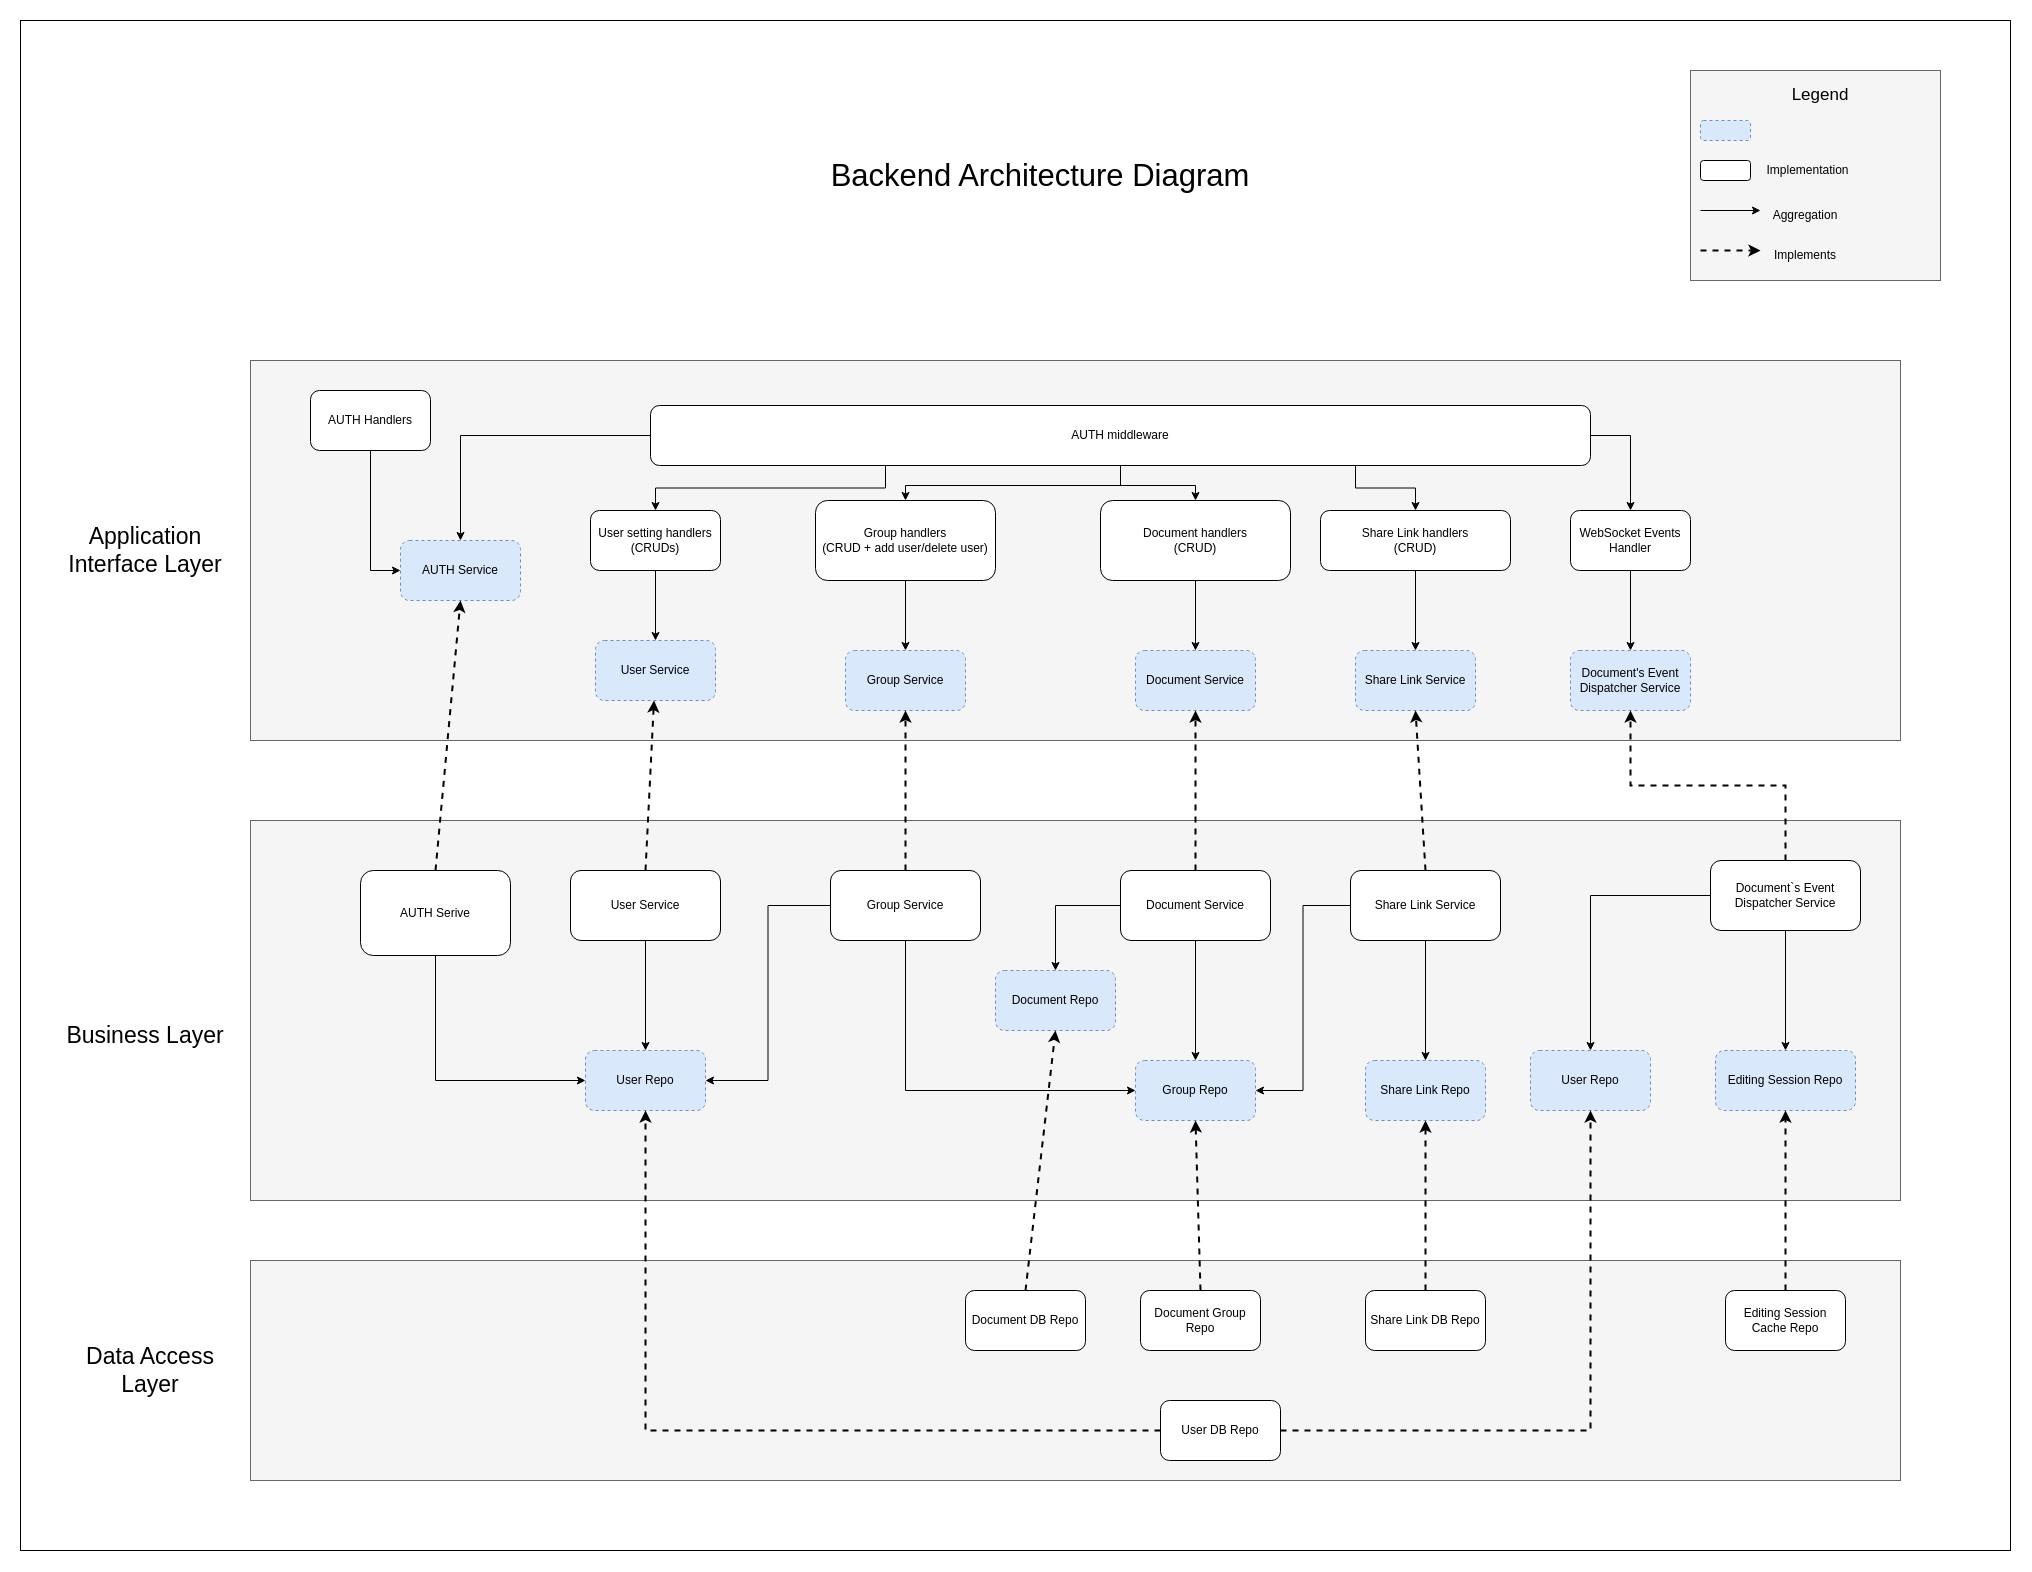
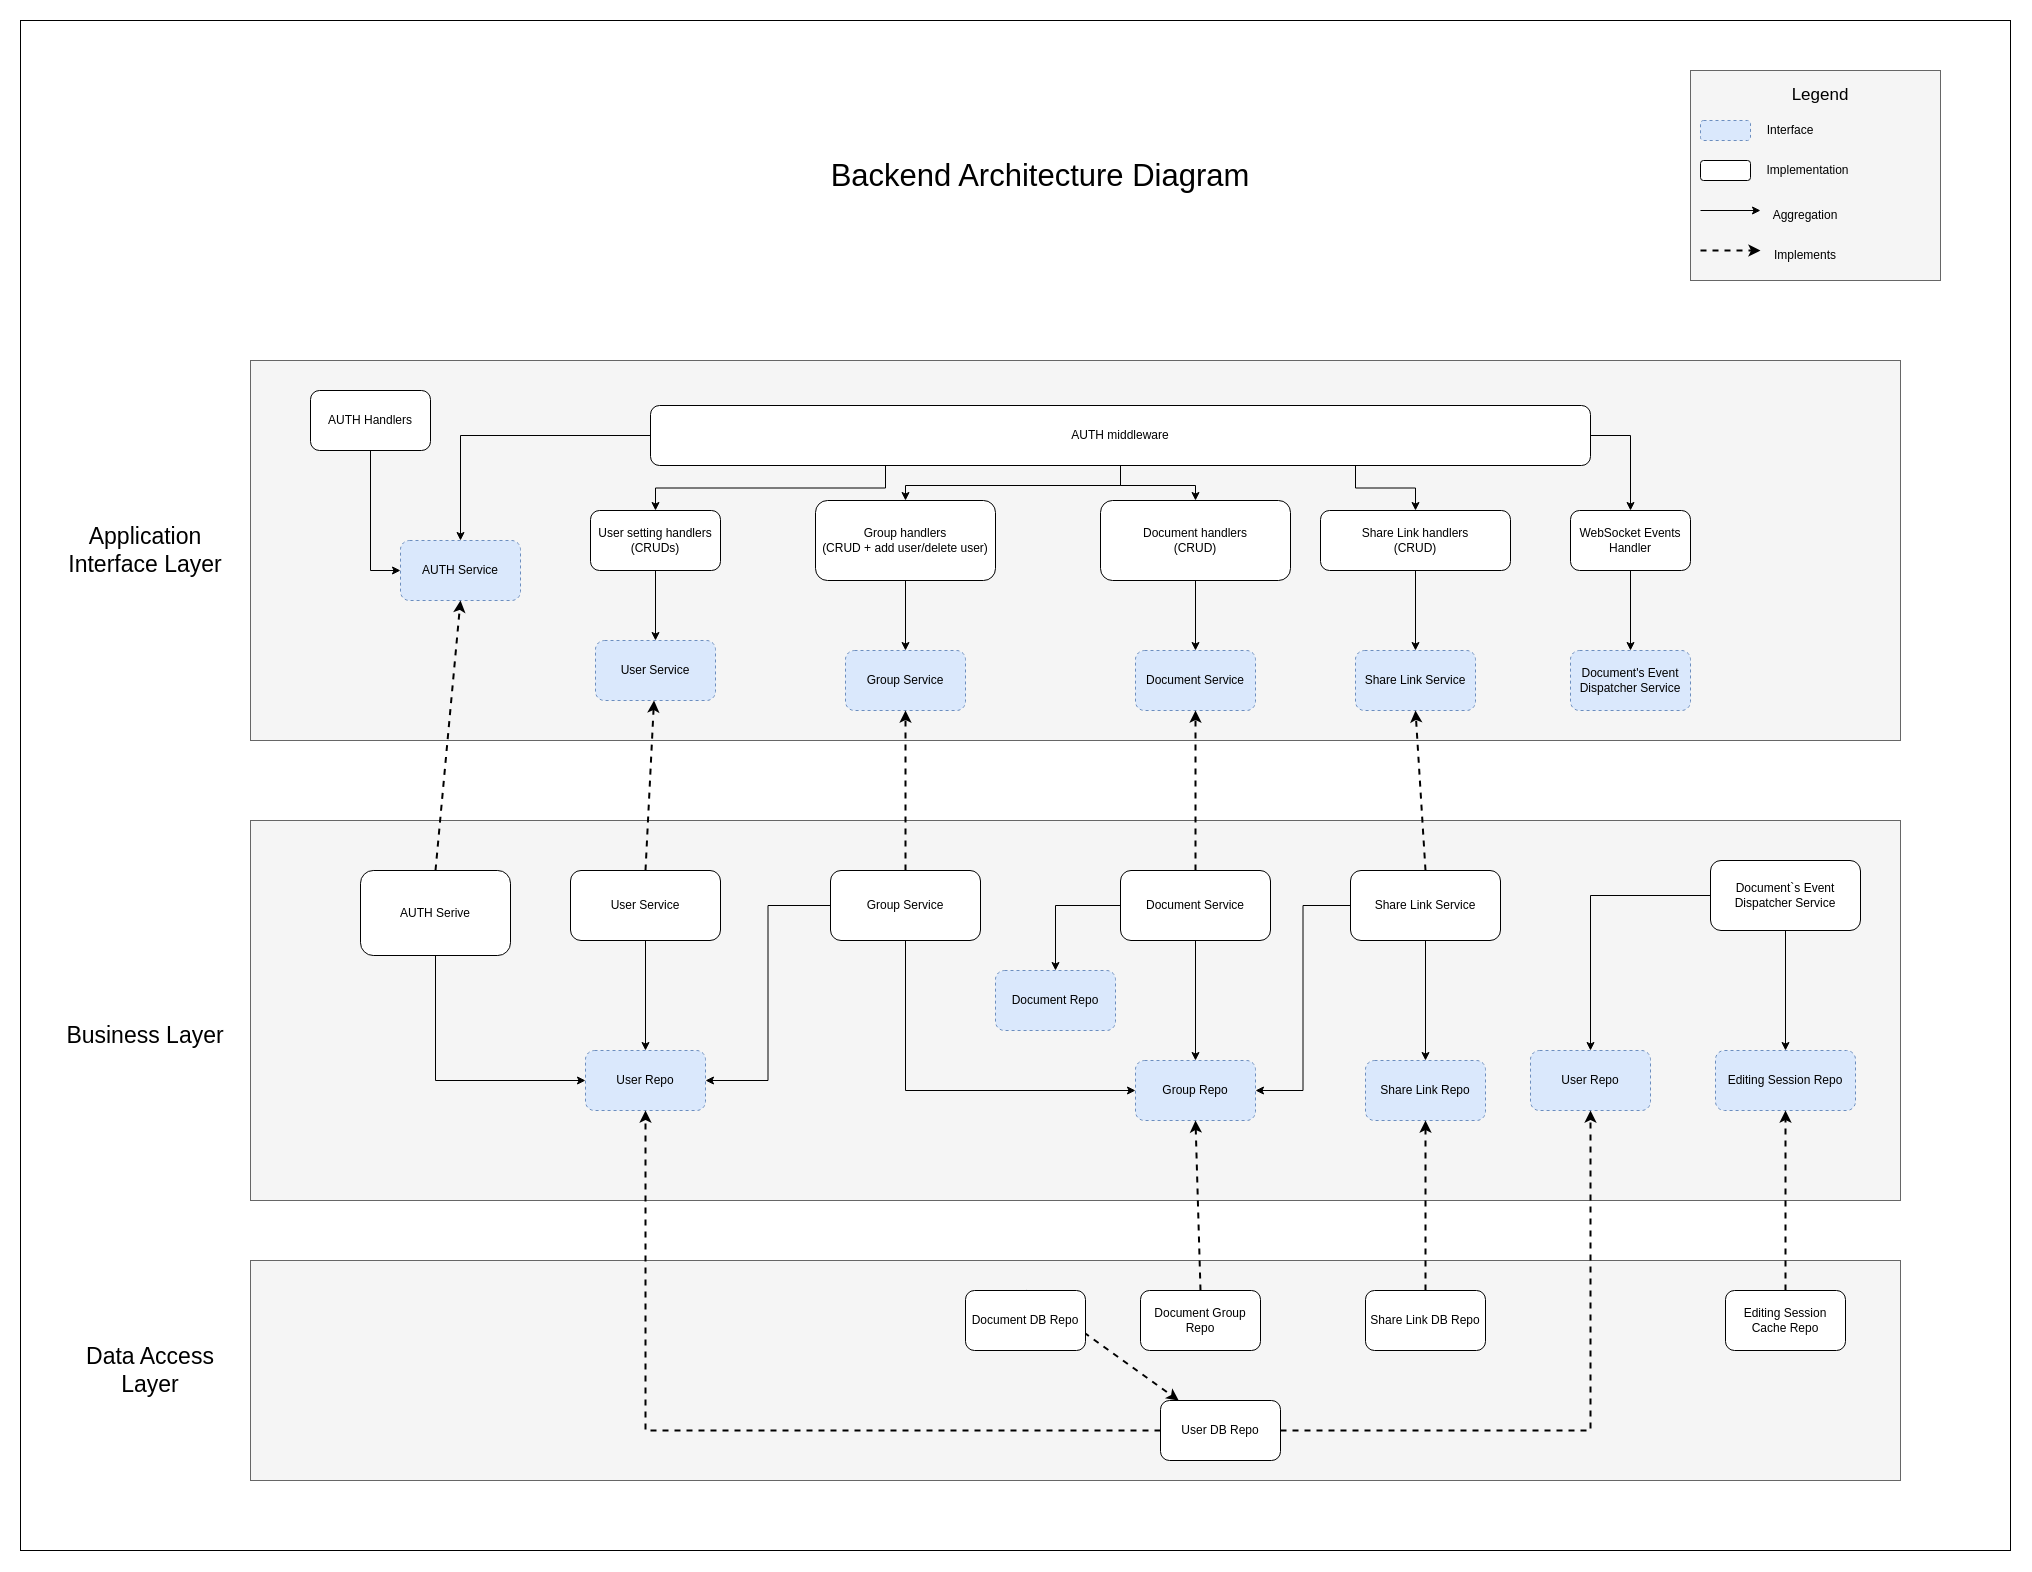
none -> (1791, 131)
(1713, 786) -> none
(1040, 1165) -> (1128, 1364)
